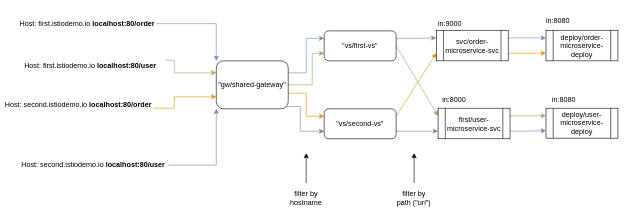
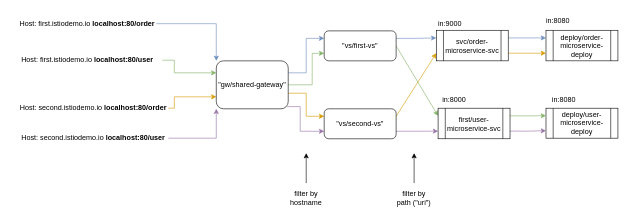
(90, 66) -> (87, 60)
(78, 105) -> (93, 108)
(93, 165) -> (93, 138)
